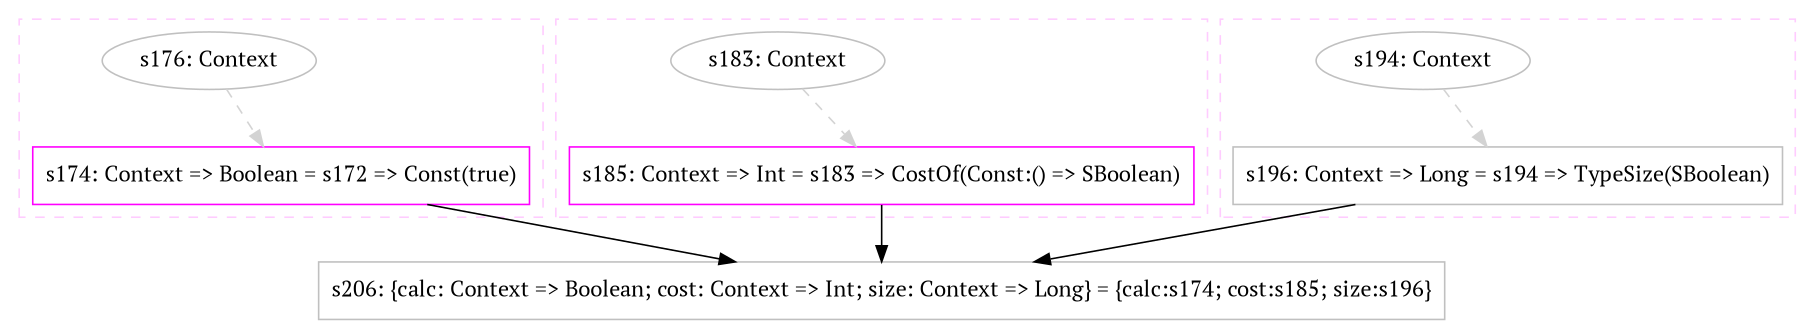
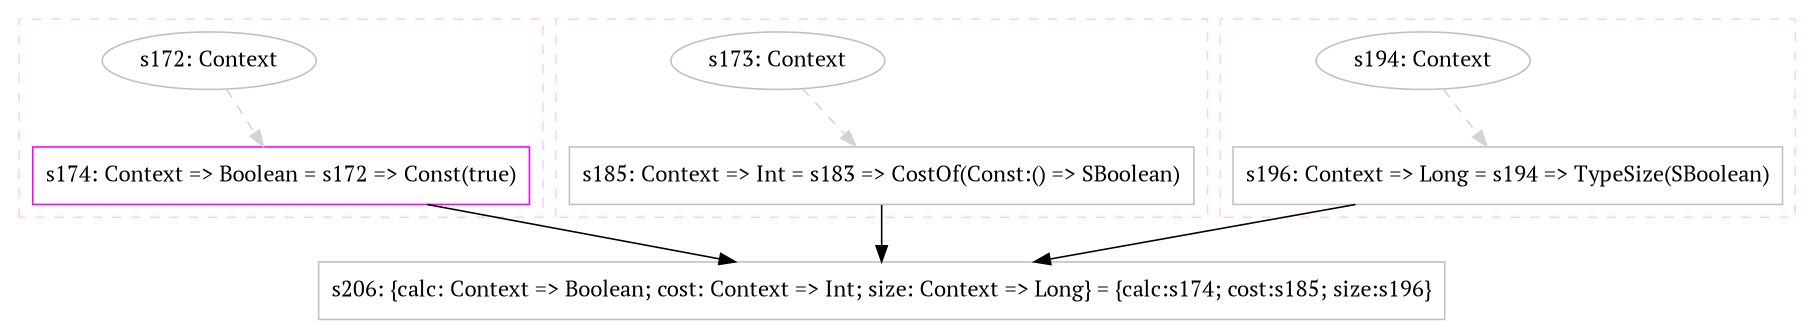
(209, 61) -> (209, 61)
(778, 61) -> (778, 61)
(882, 176) -> (882, 176)
